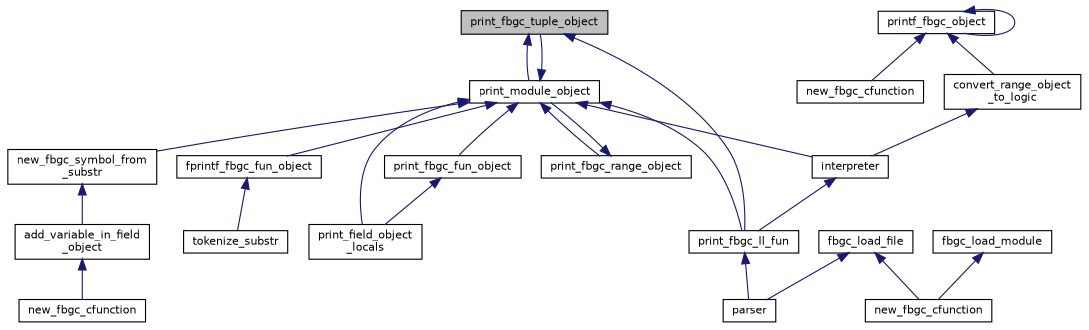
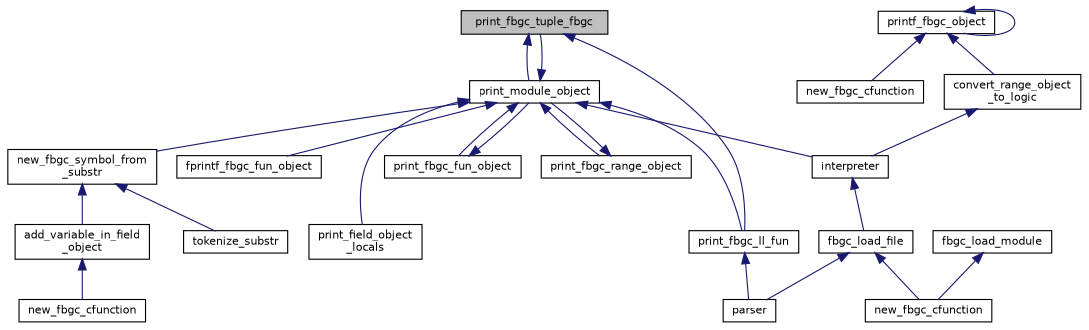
(535, 22) -> (535, 22)
(408, 205) -> (504, 127)
(792, 208) -> (859, 210)
(241, 210) -> (171, 210)
